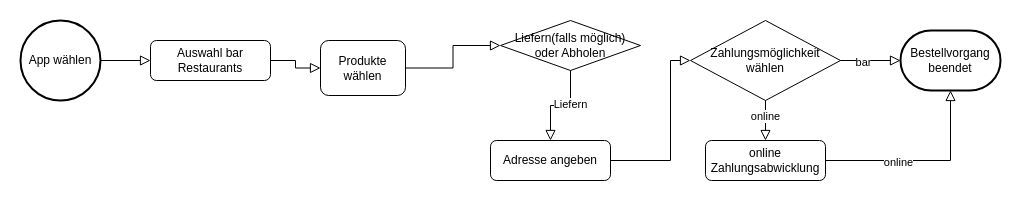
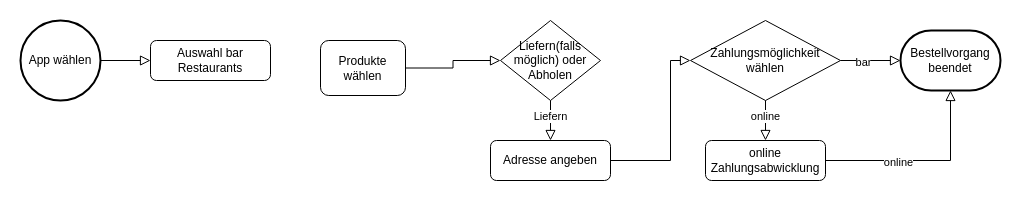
(571, 46) -> (551, 61)
(294, 61) -> none
